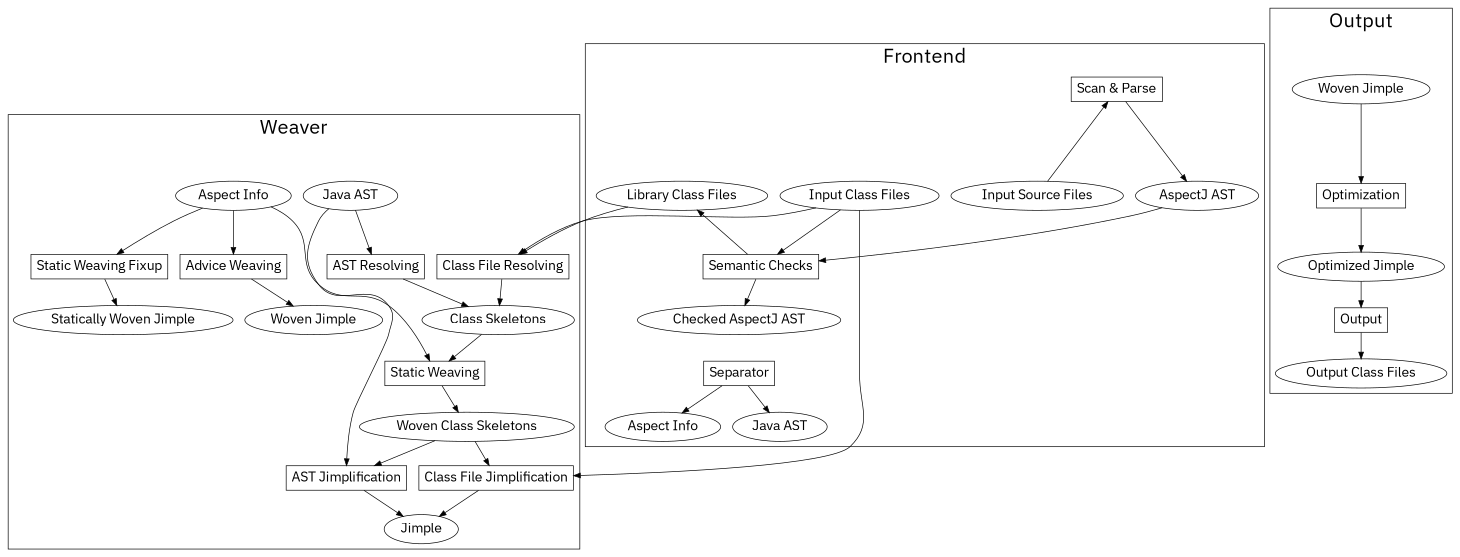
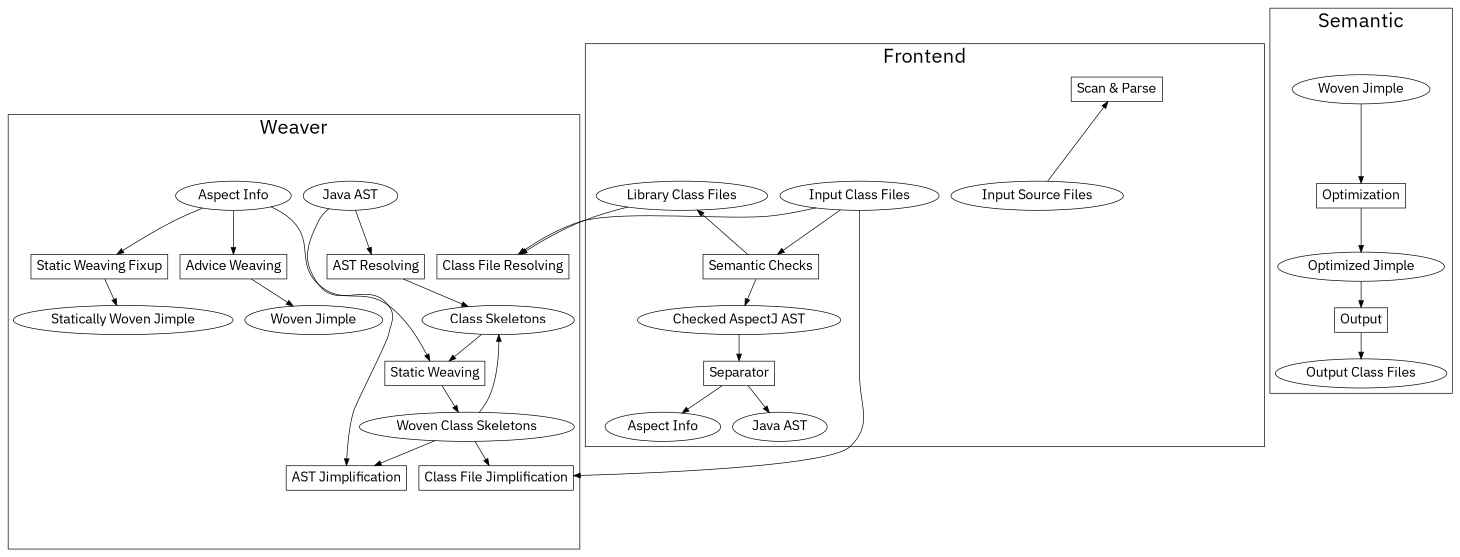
(1361, 22) -> (1361, 22)
(1197, 196) -> none
(501, 289) -> (495, 379)
none -> (739, 344)
(421, 529) -> none
